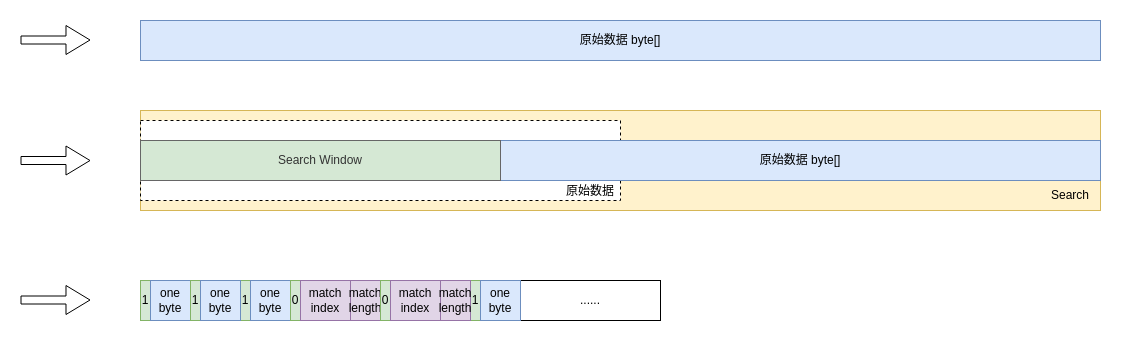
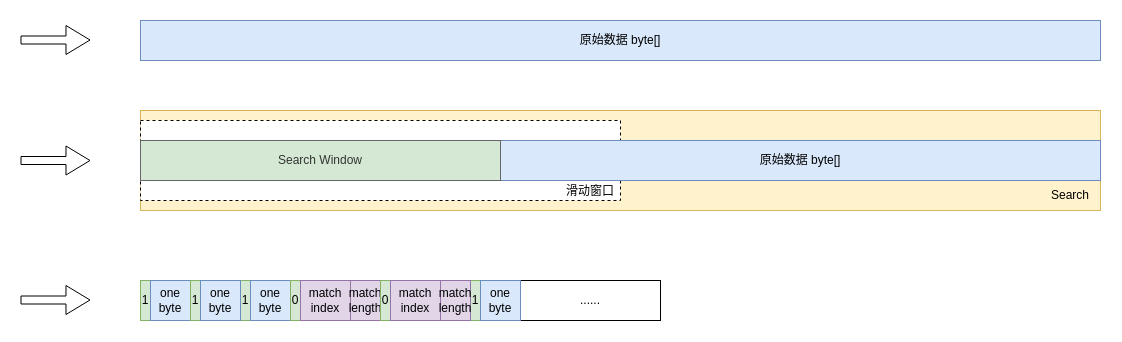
(591, 192) -> (591, 192)
